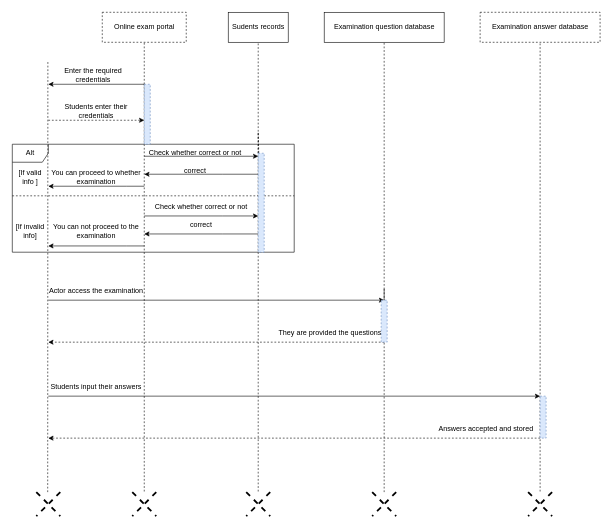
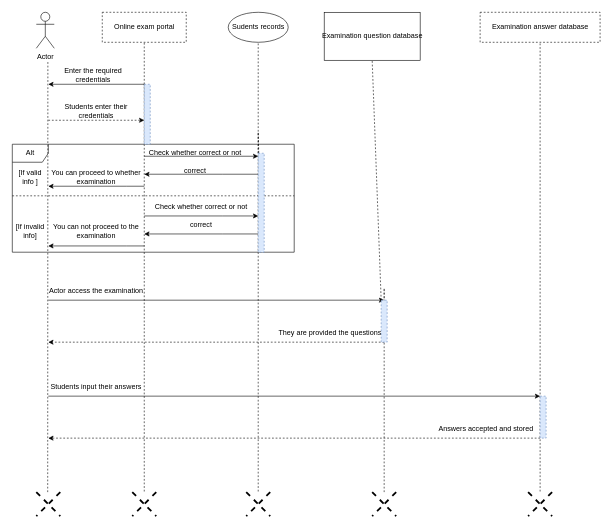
(258, 27) -> (258, 27)
(384, 27) -> (372, 36)
none -> (45, 30)
